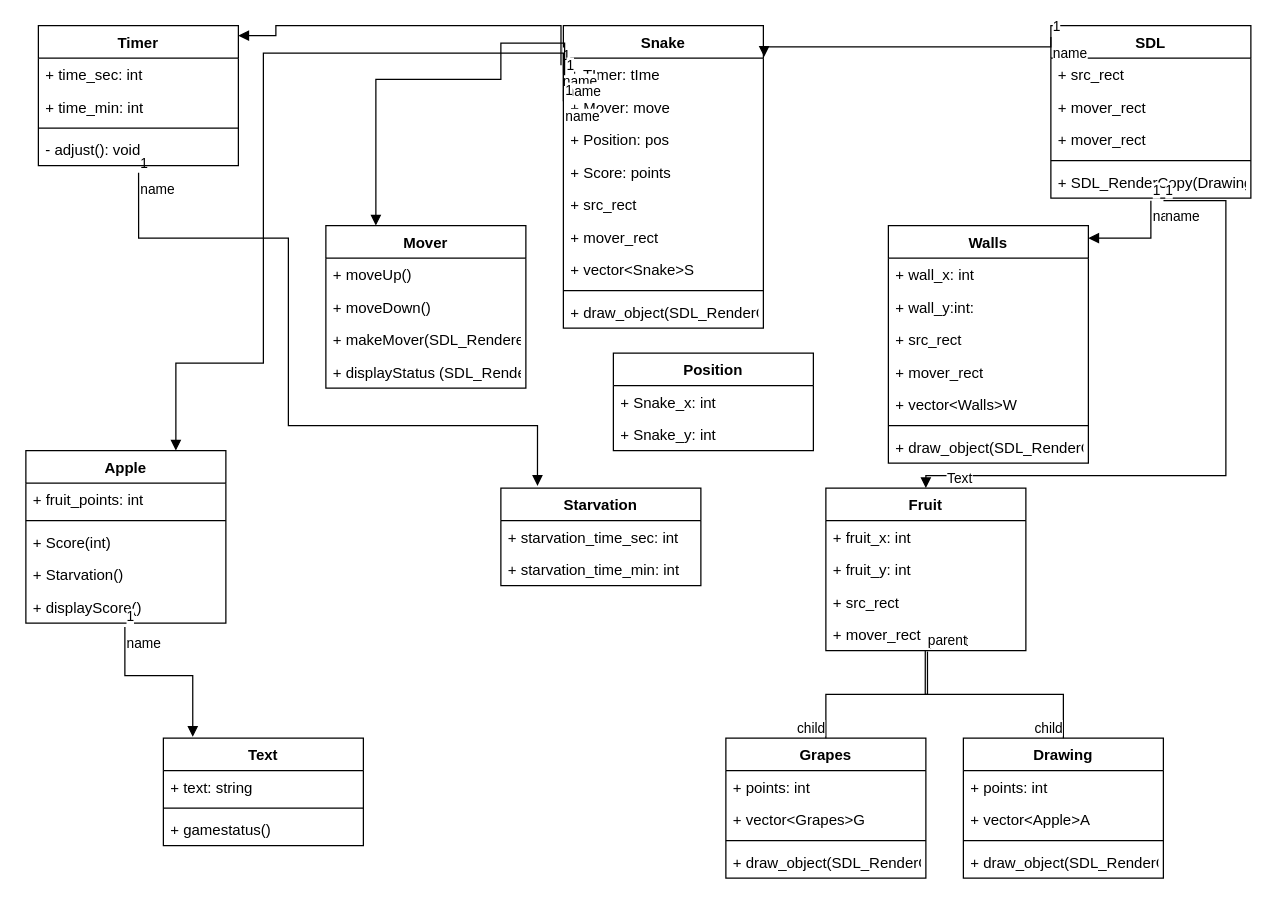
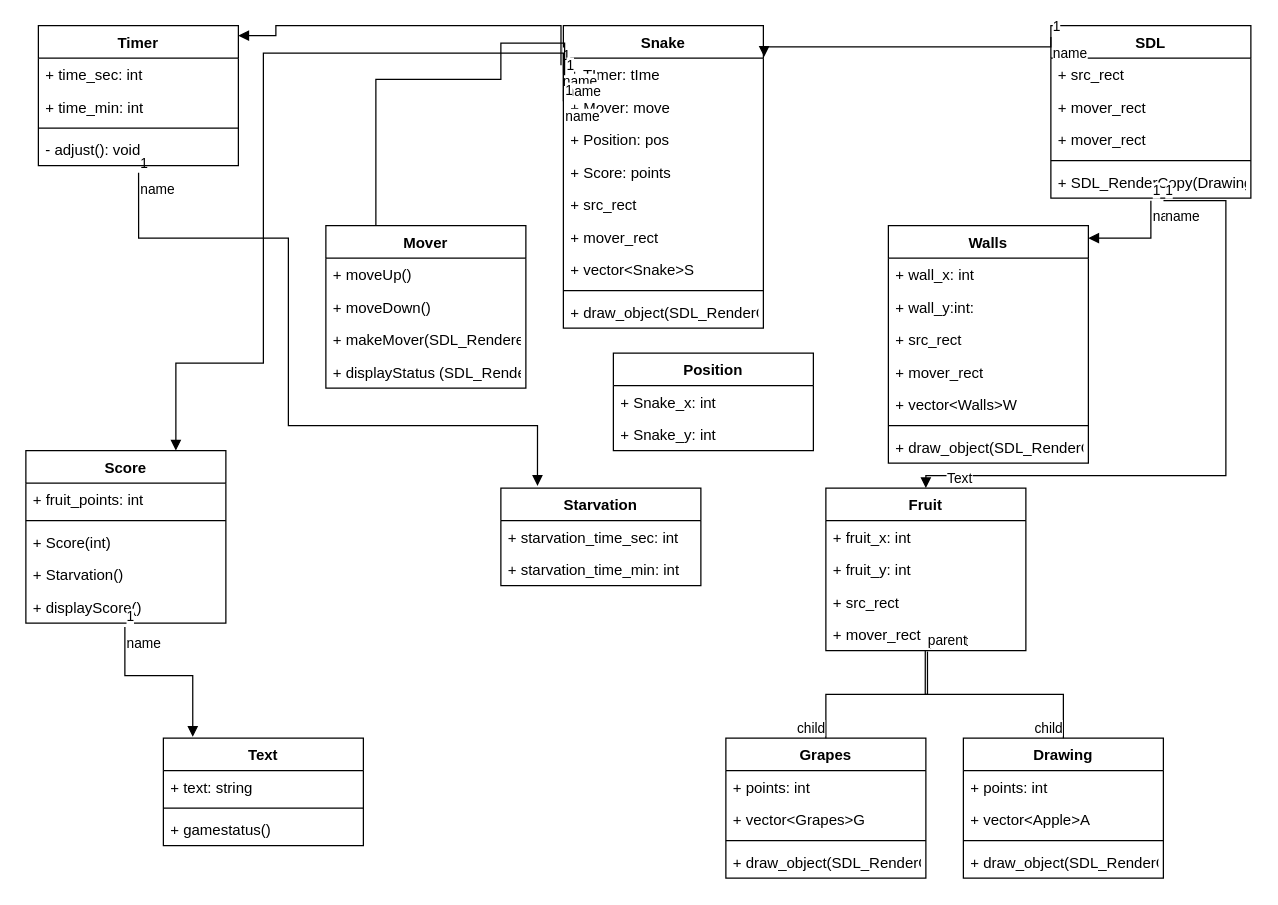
(376, 214) -> (376, 218)
(125, 468) -> (125, 468)
